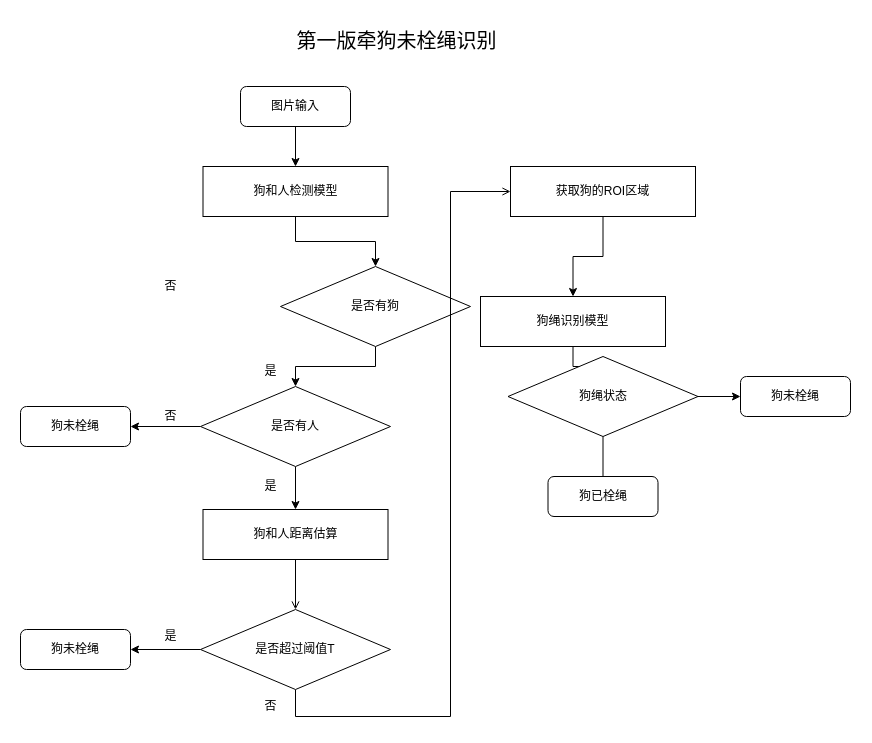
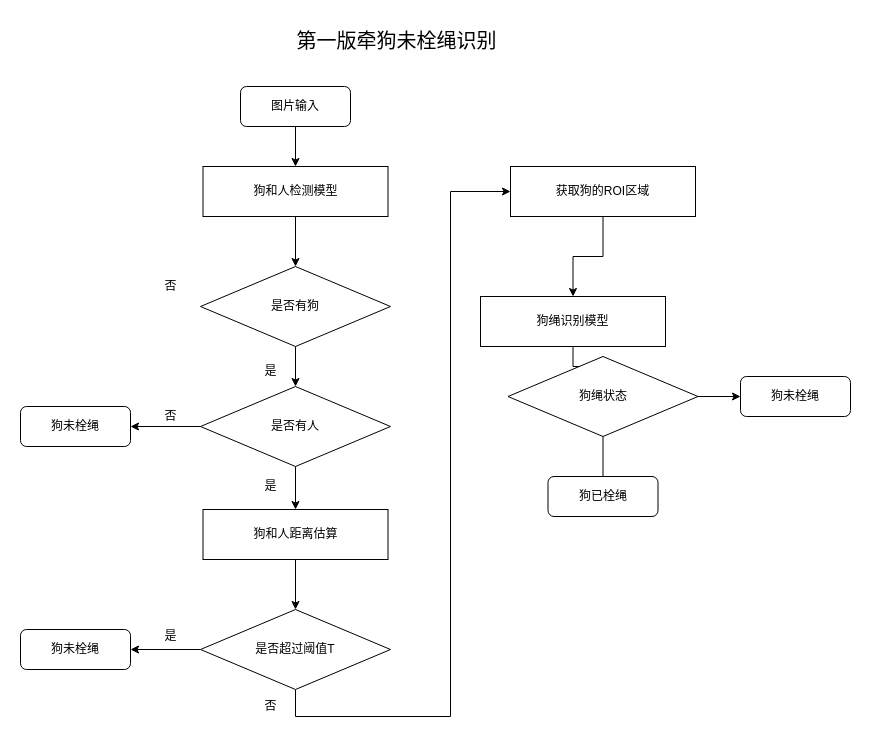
(503, 192) -> (502, 192)
(376, 307) -> (296, 307)
(296, 602) -> (296, 601)
